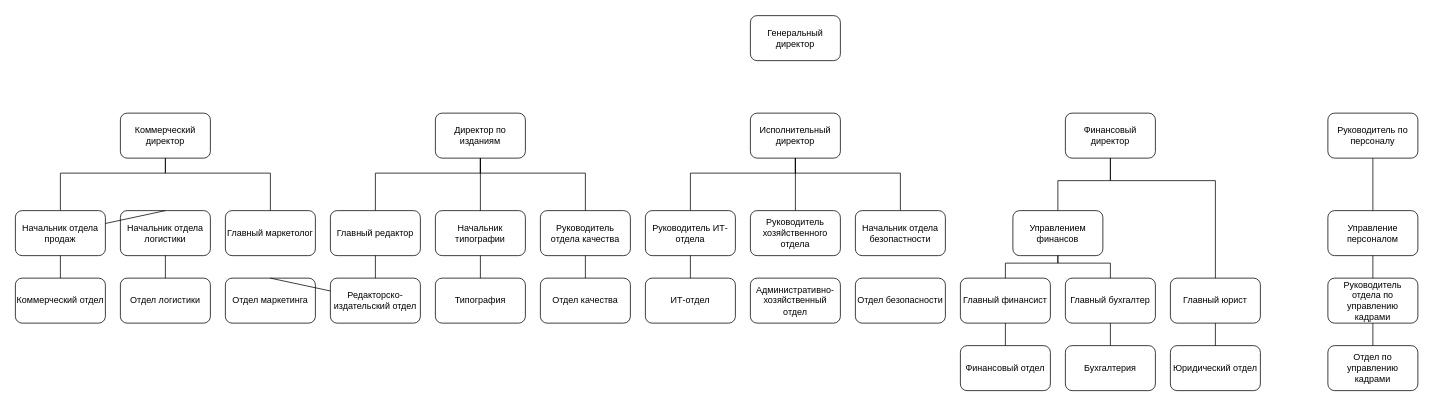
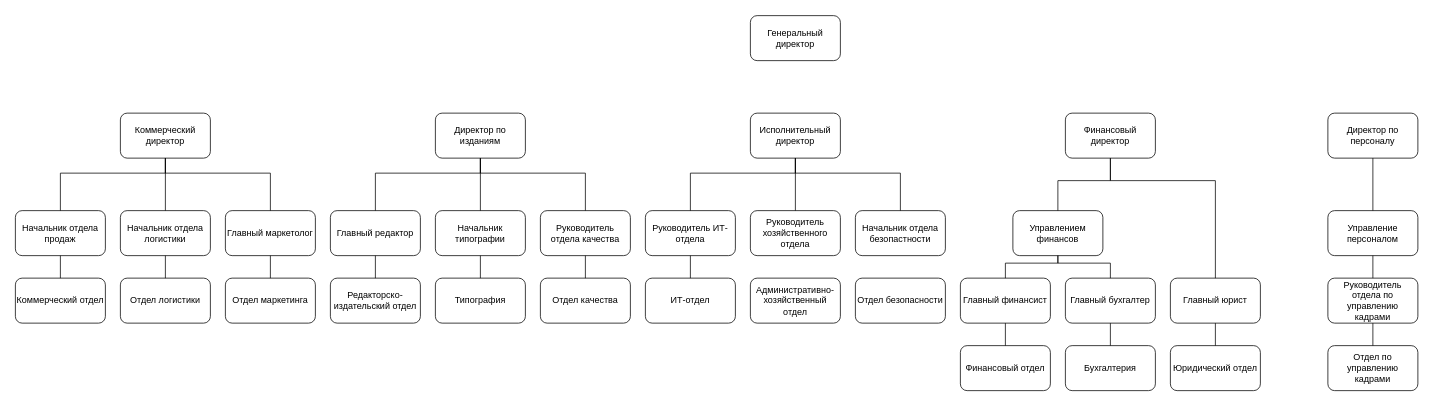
(1373, 135) -> (1373, 135)
(136, 217) -> (165, 192)
(300, 284) -> (270, 267)
